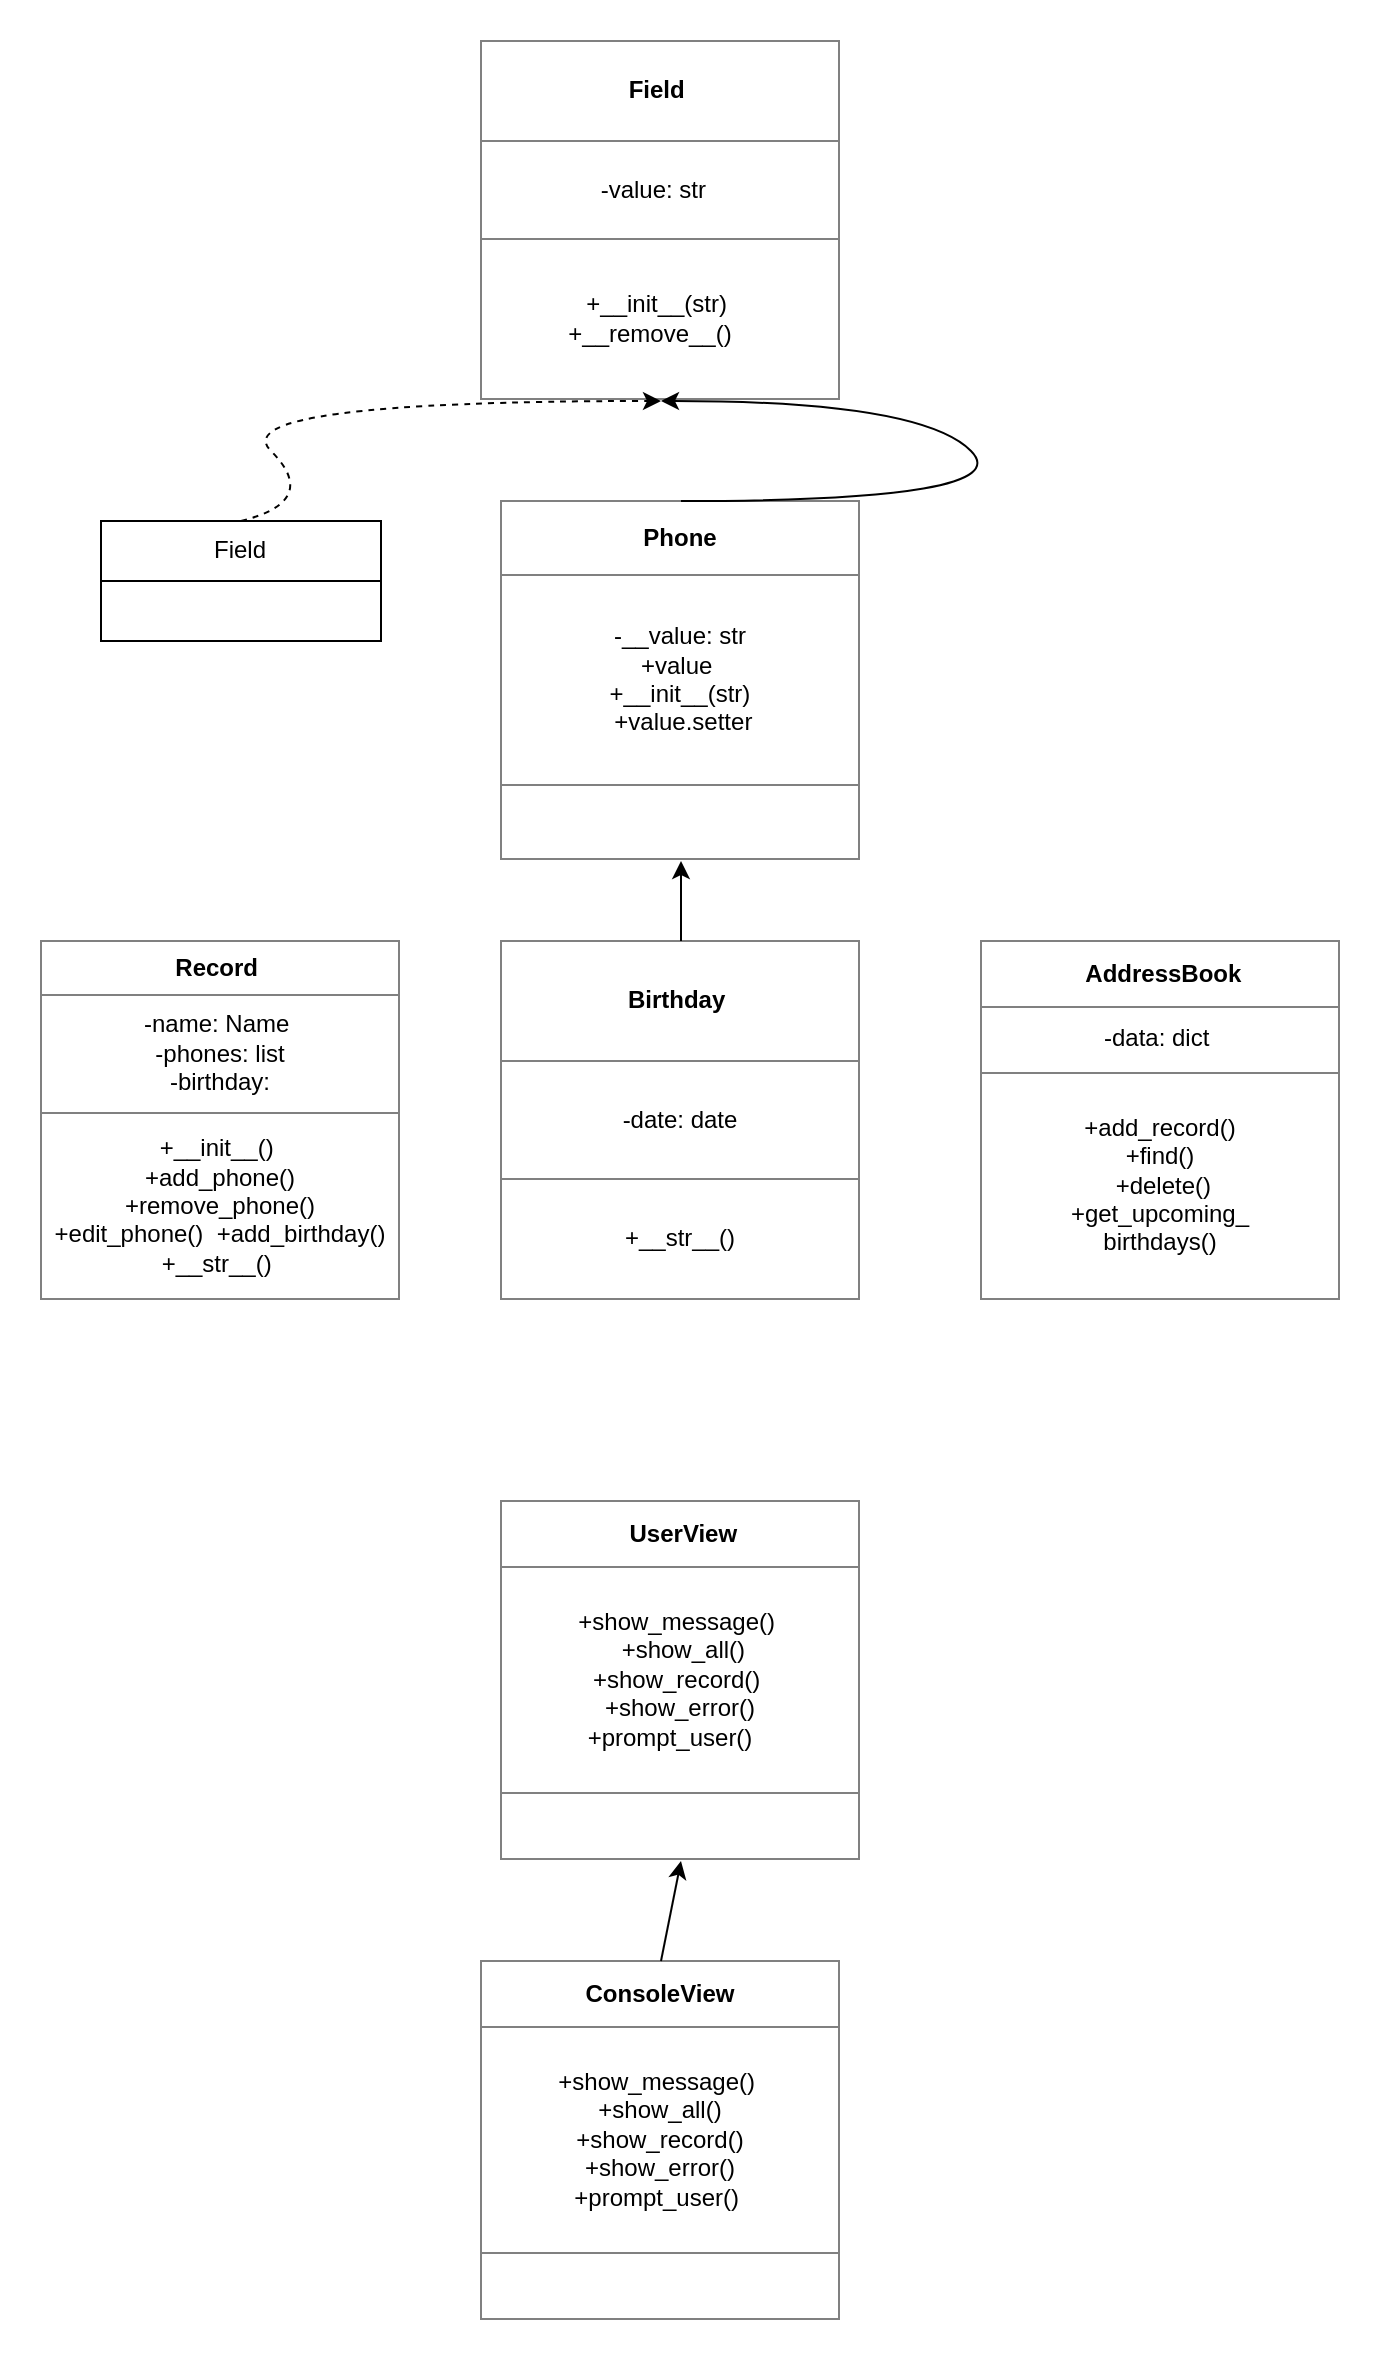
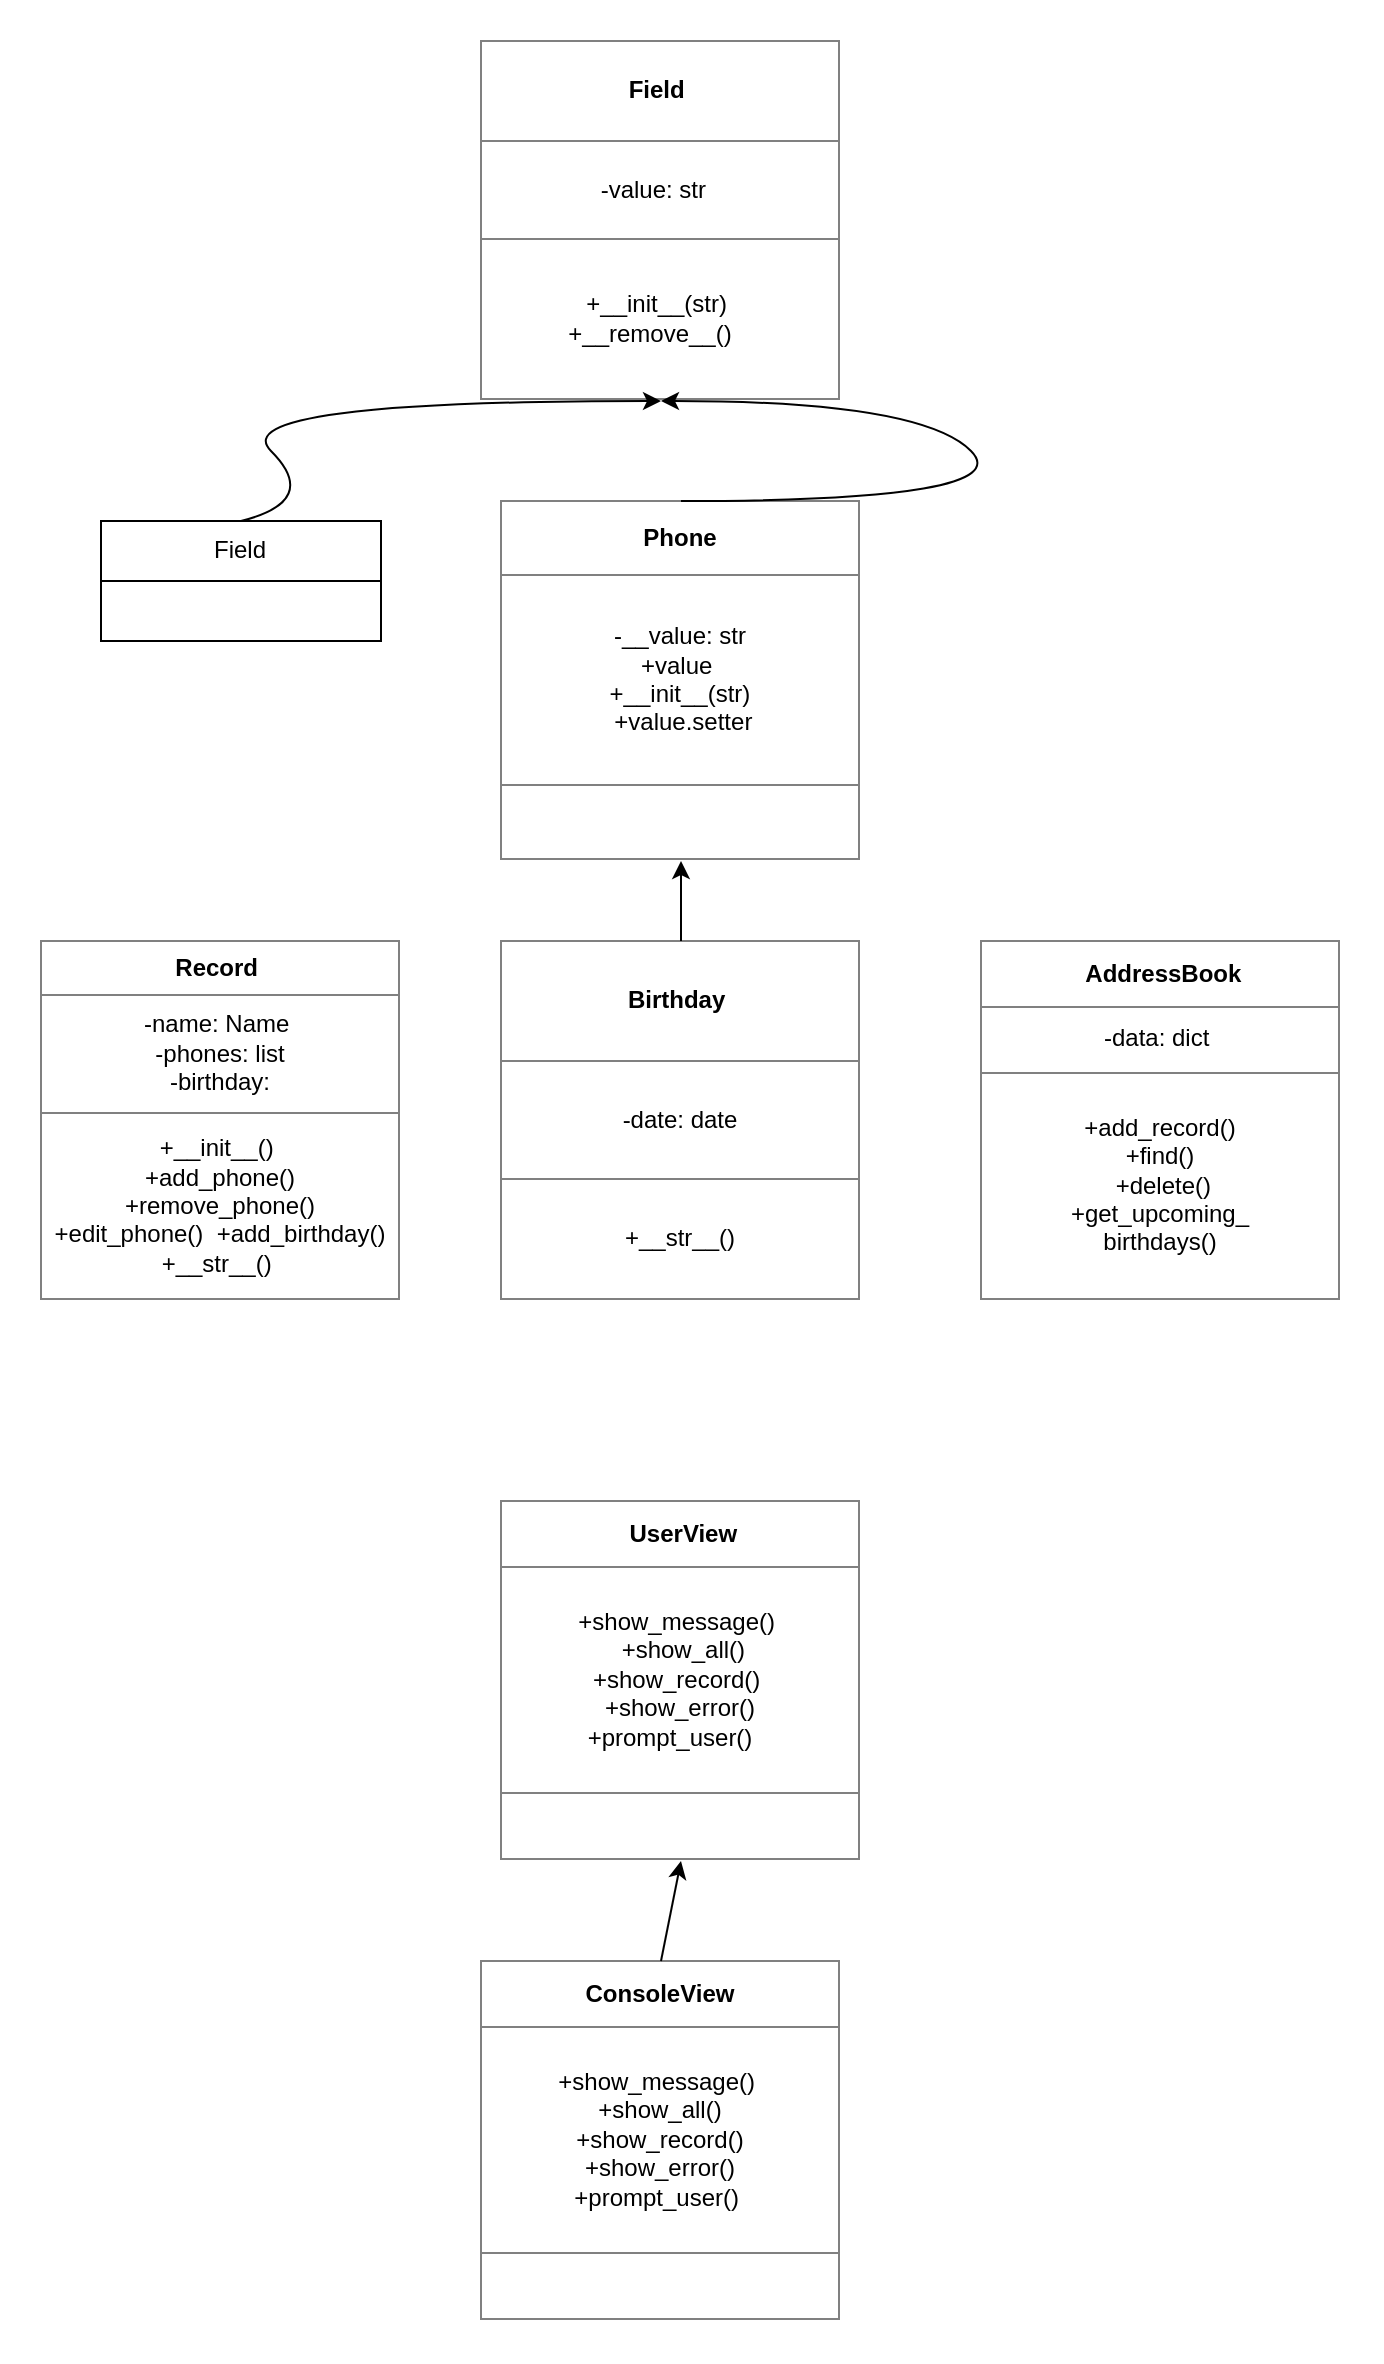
(399, 408) -> (399, 408)
